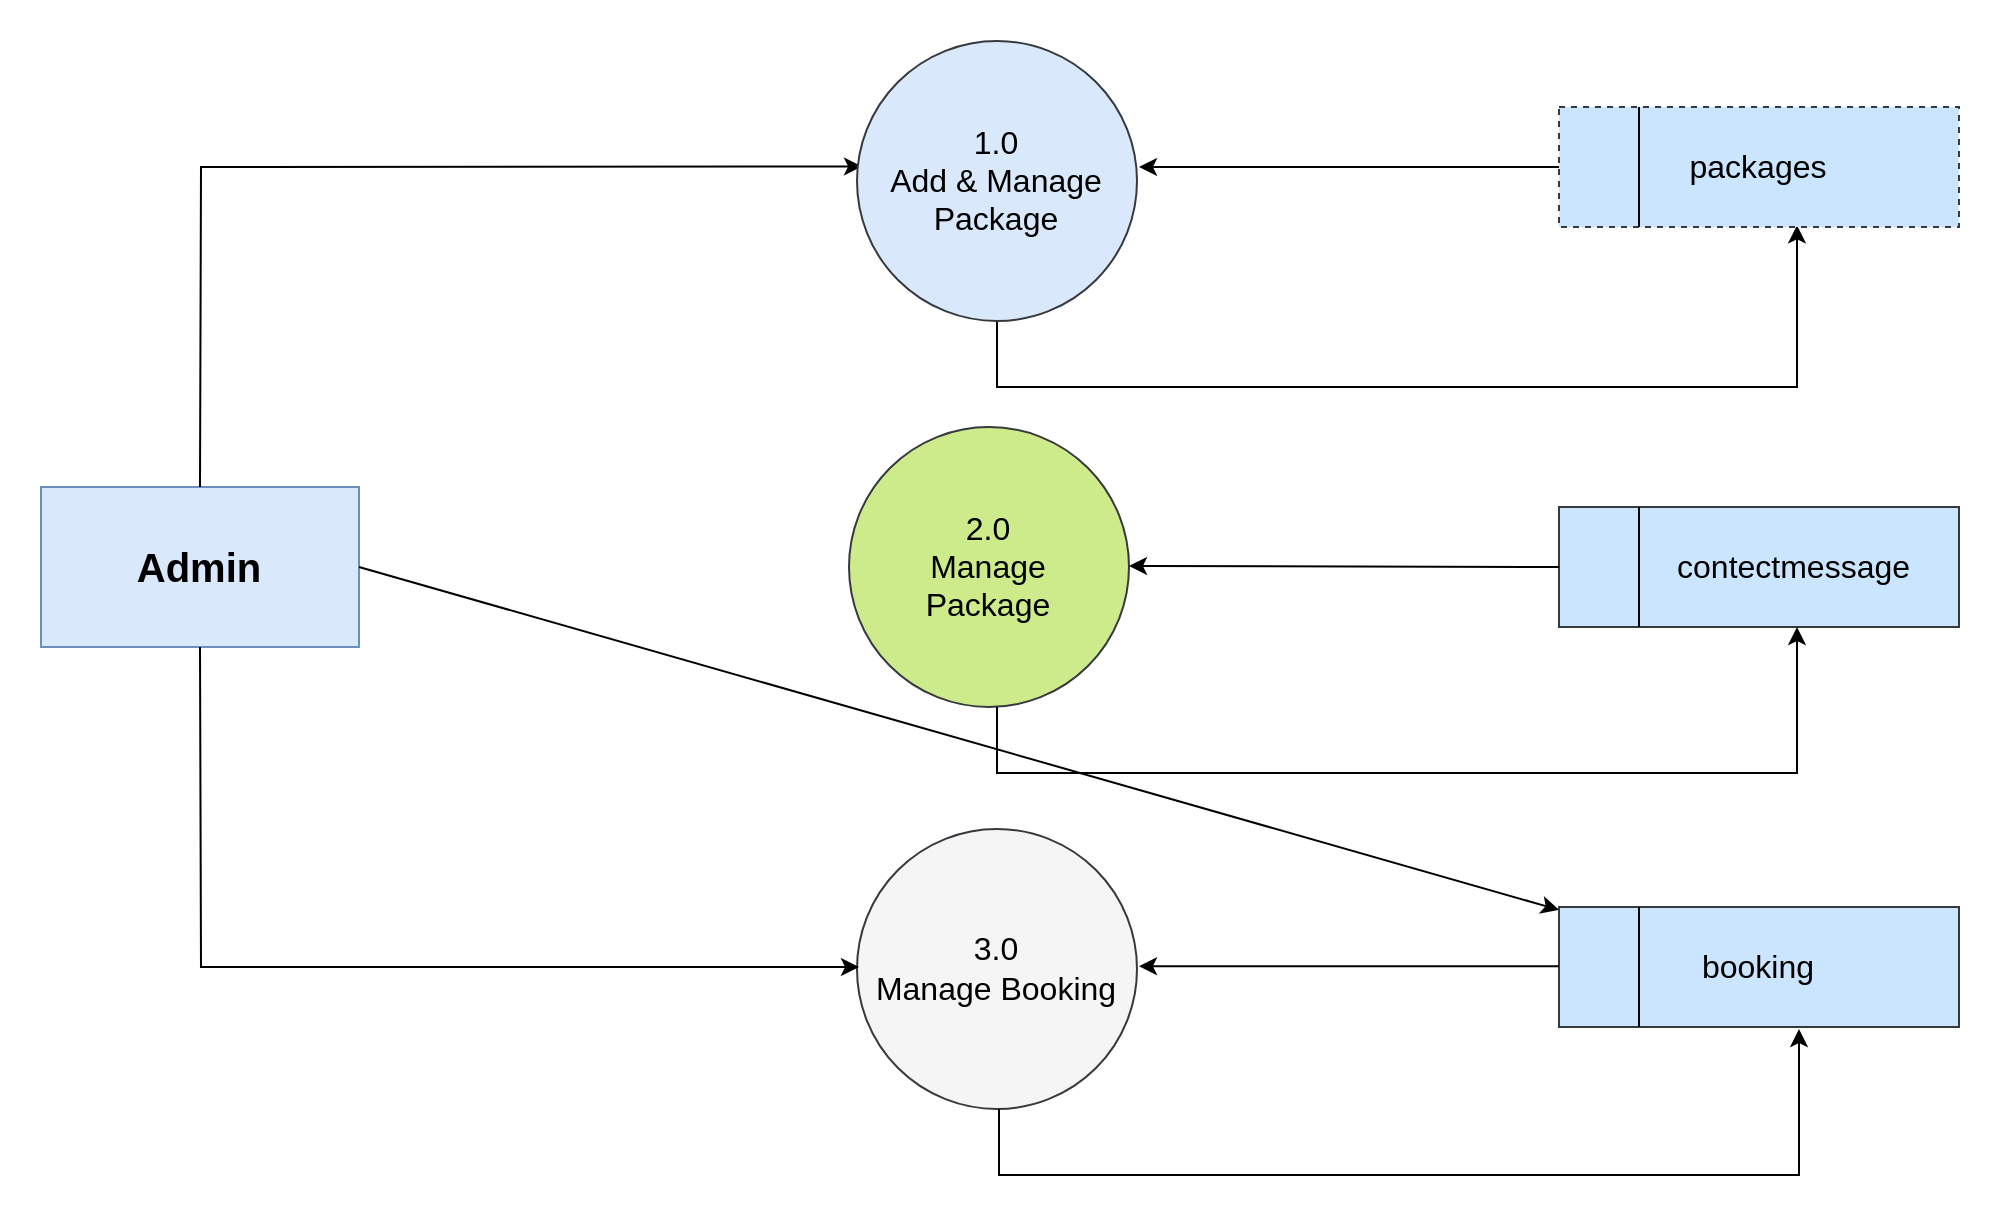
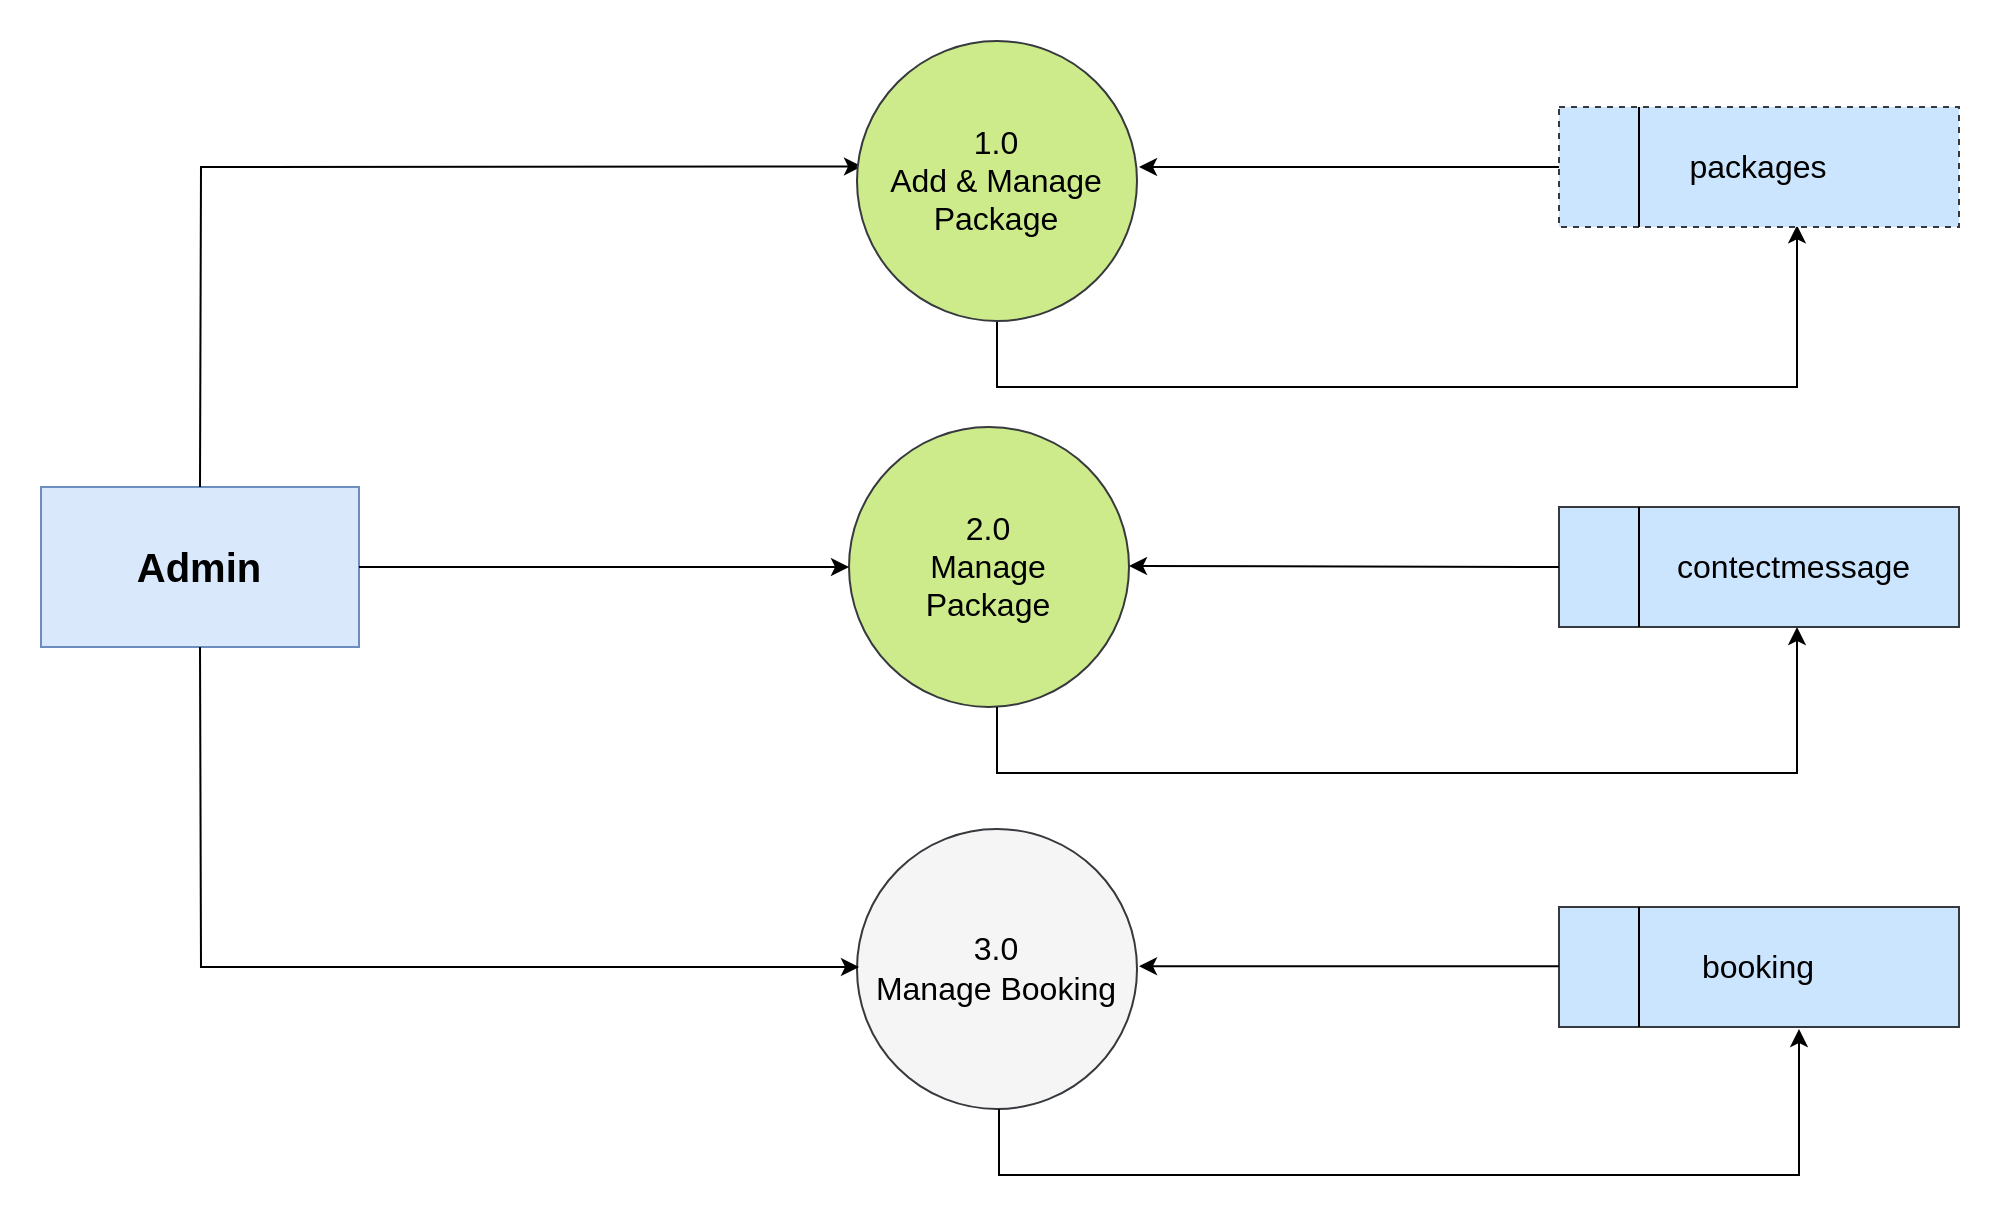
(997, 181) -> (997, 181)
(676, 658) -> (597, 567)
